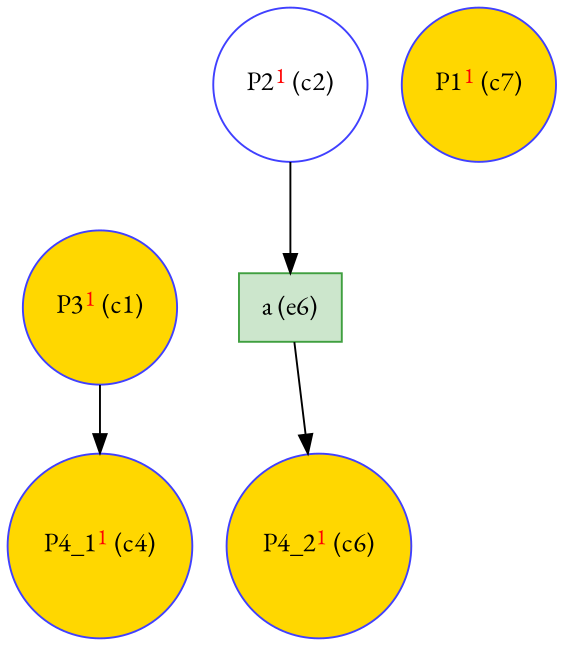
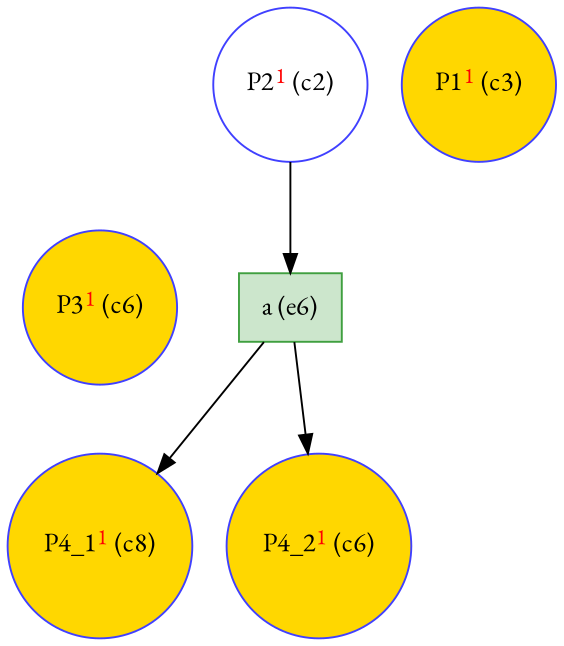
(499, 82) -> (499, 82)
(120, 305) -> (120, 305)
(100, 409) -> (217, 400)
(132, 543) -> (132, 543)
